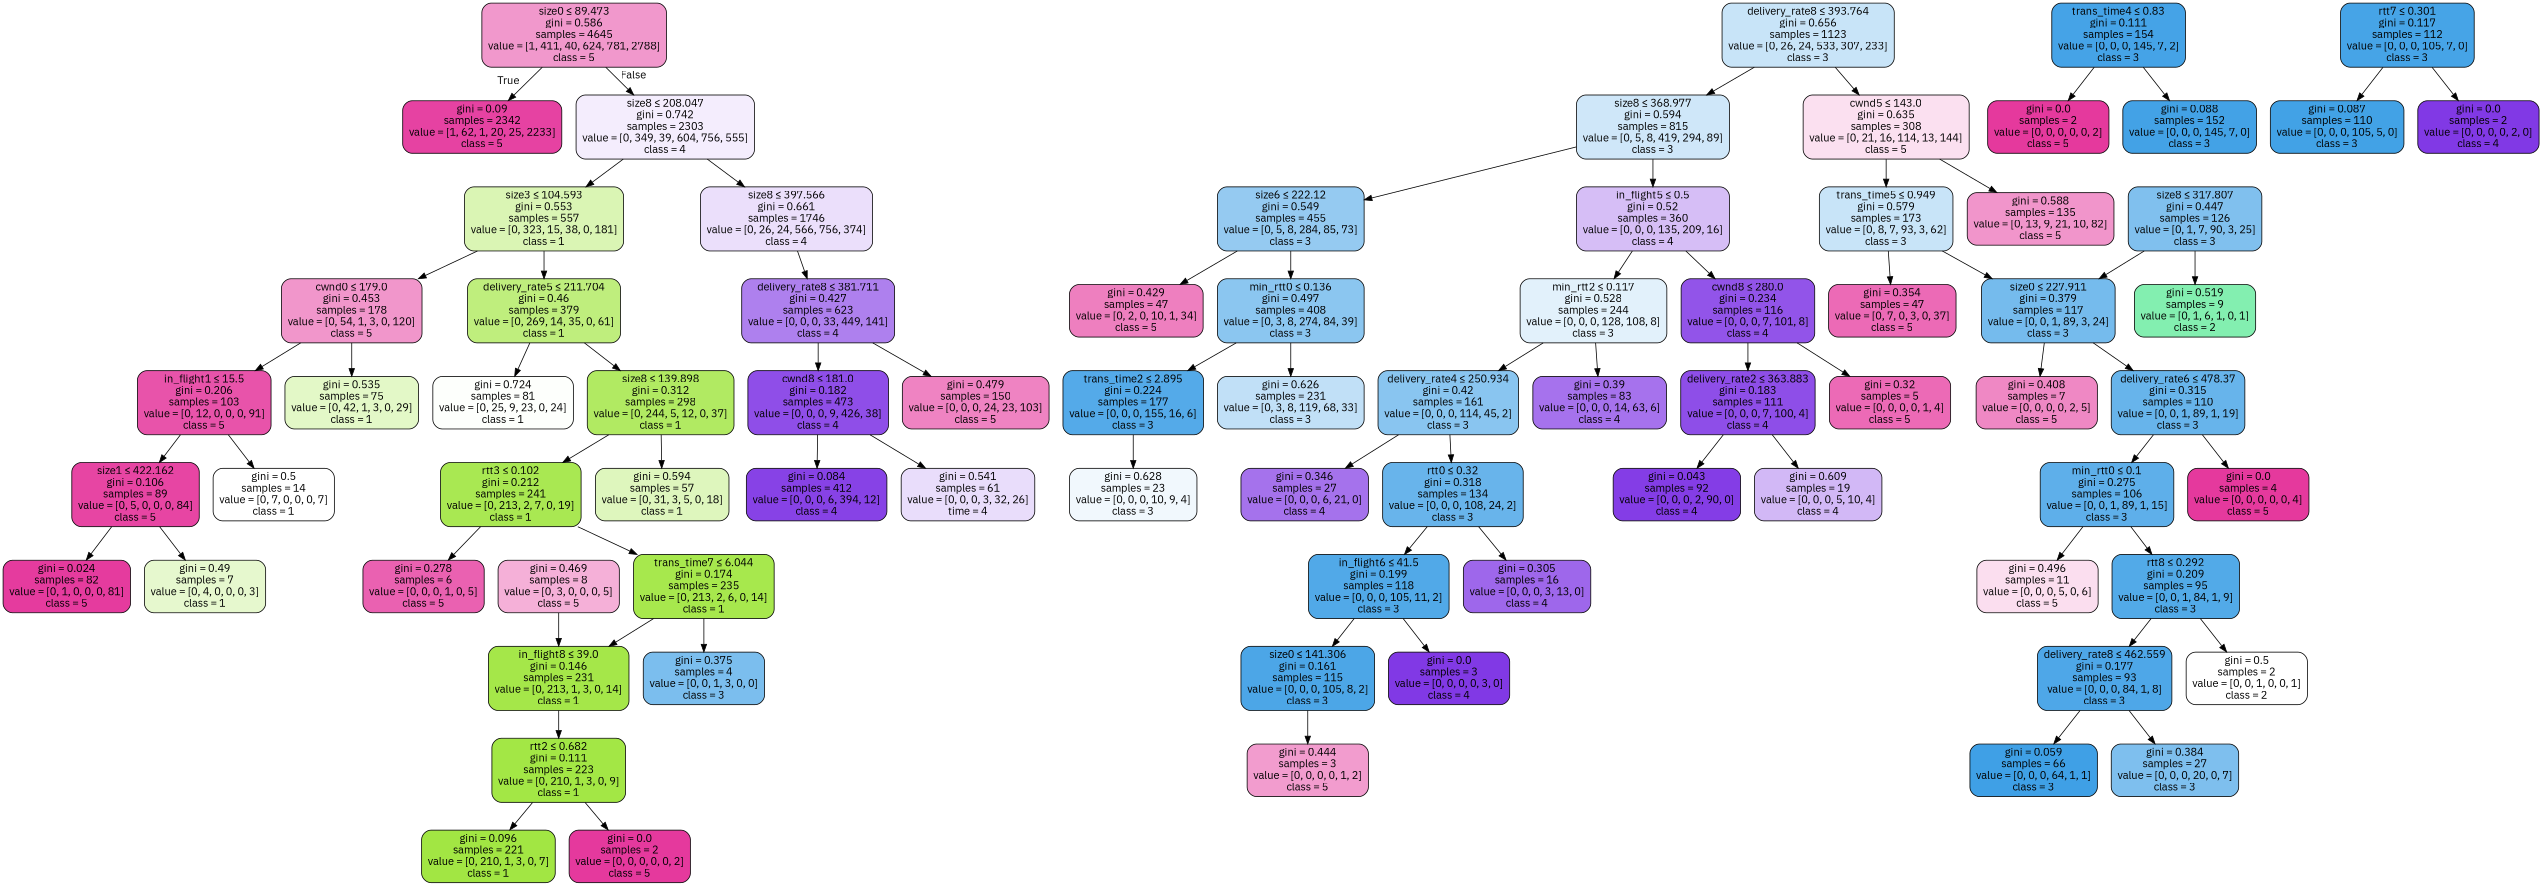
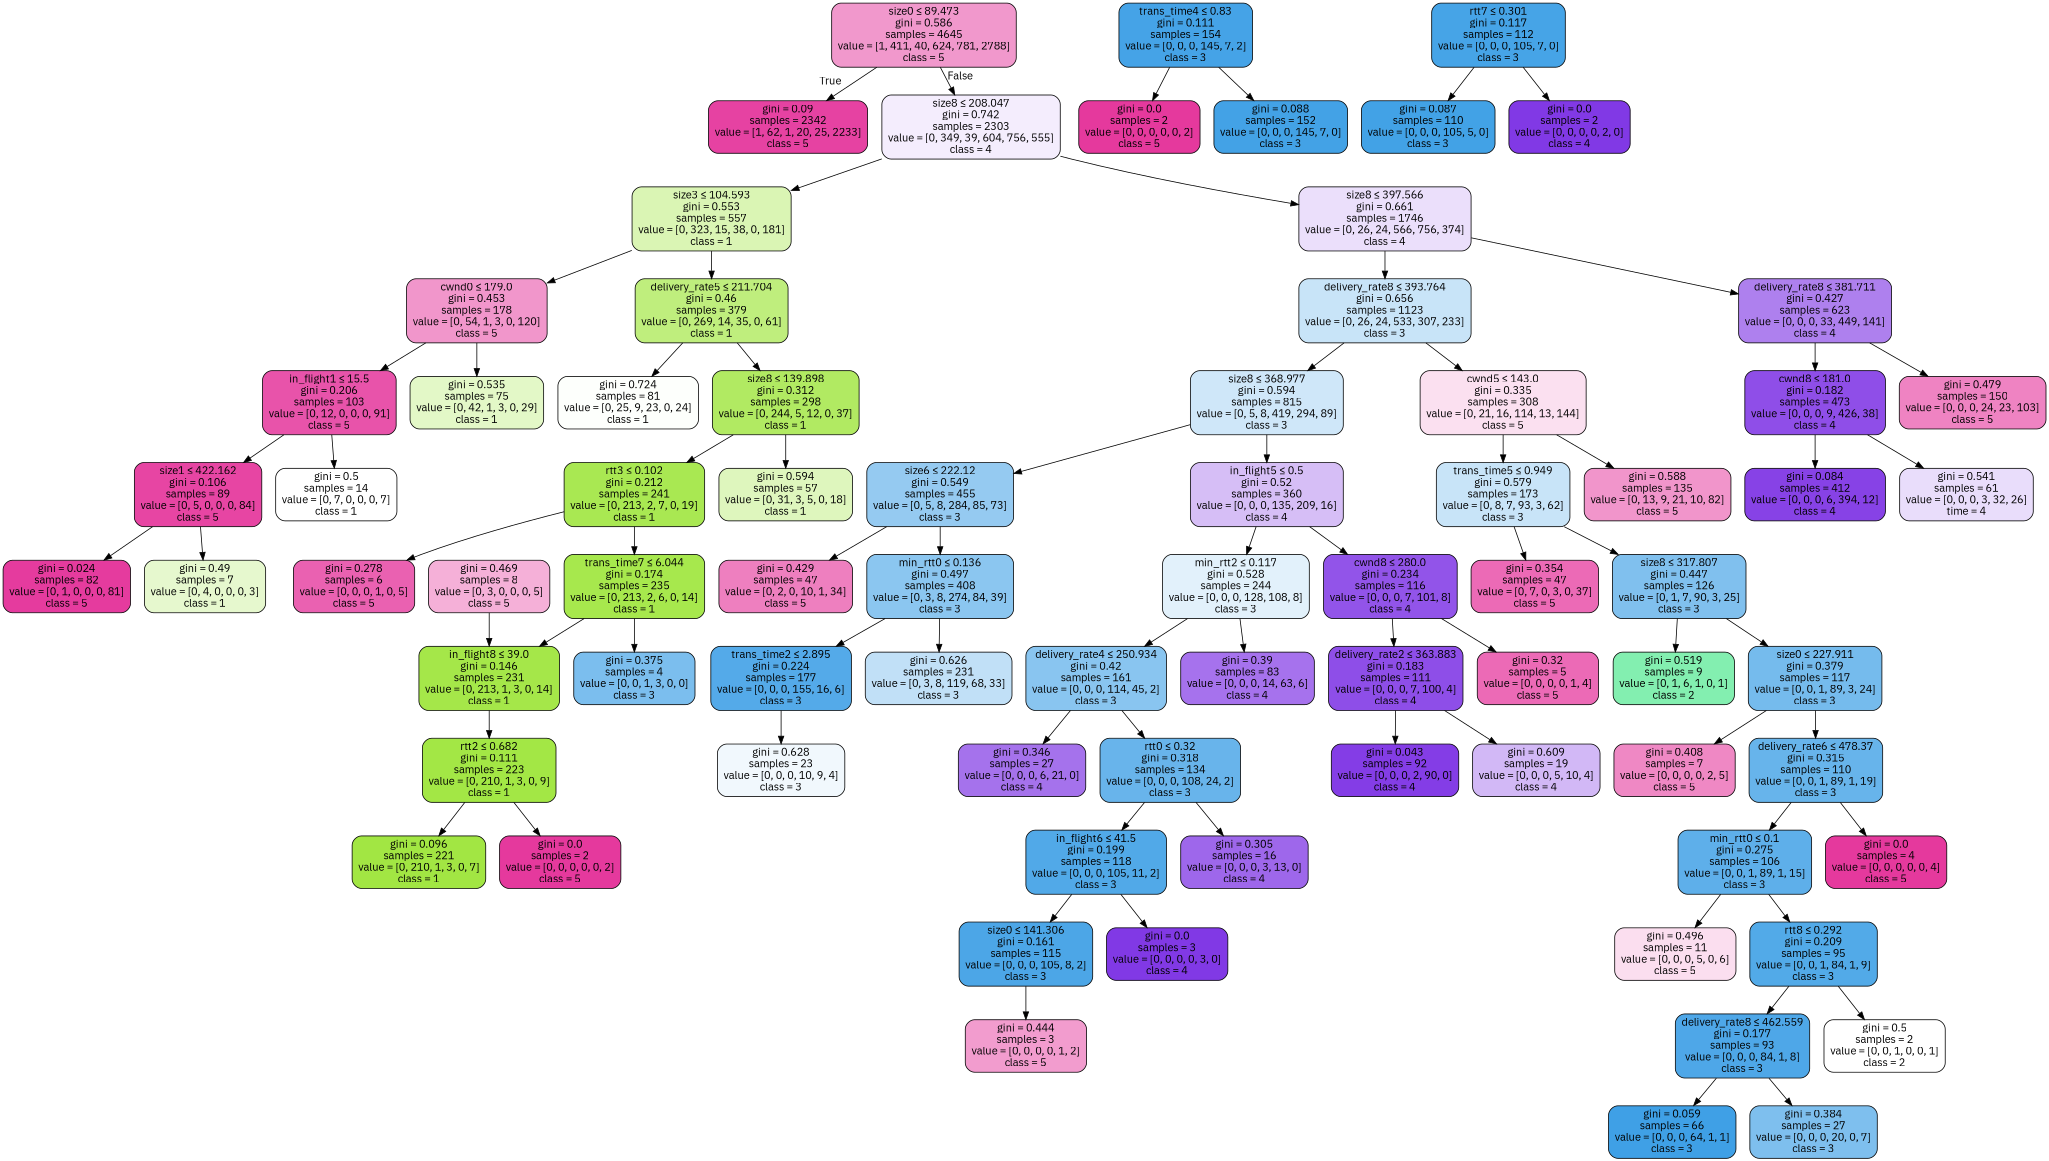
(1886, 115) -> (1503, 391)
none -> (1385, 261)
(1964, 263) -> (1588, 539)
